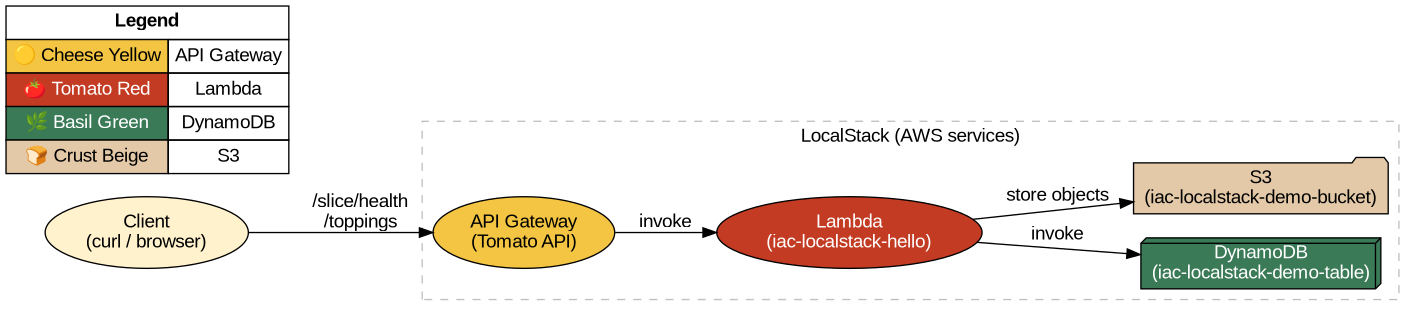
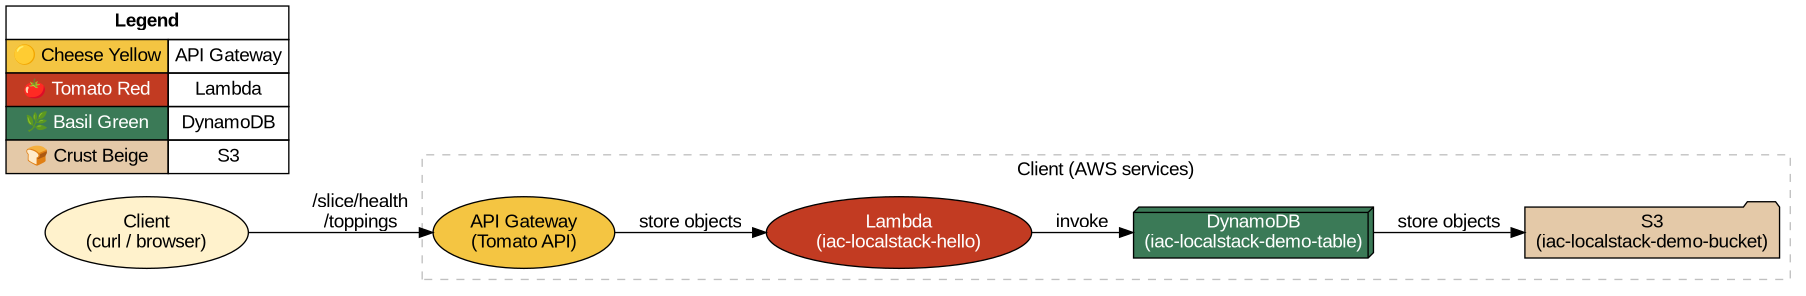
(911, 137) -> (1106, 170)
(1046, 211) -> (1442, 233)
(666, 222) -> (691, 222)
